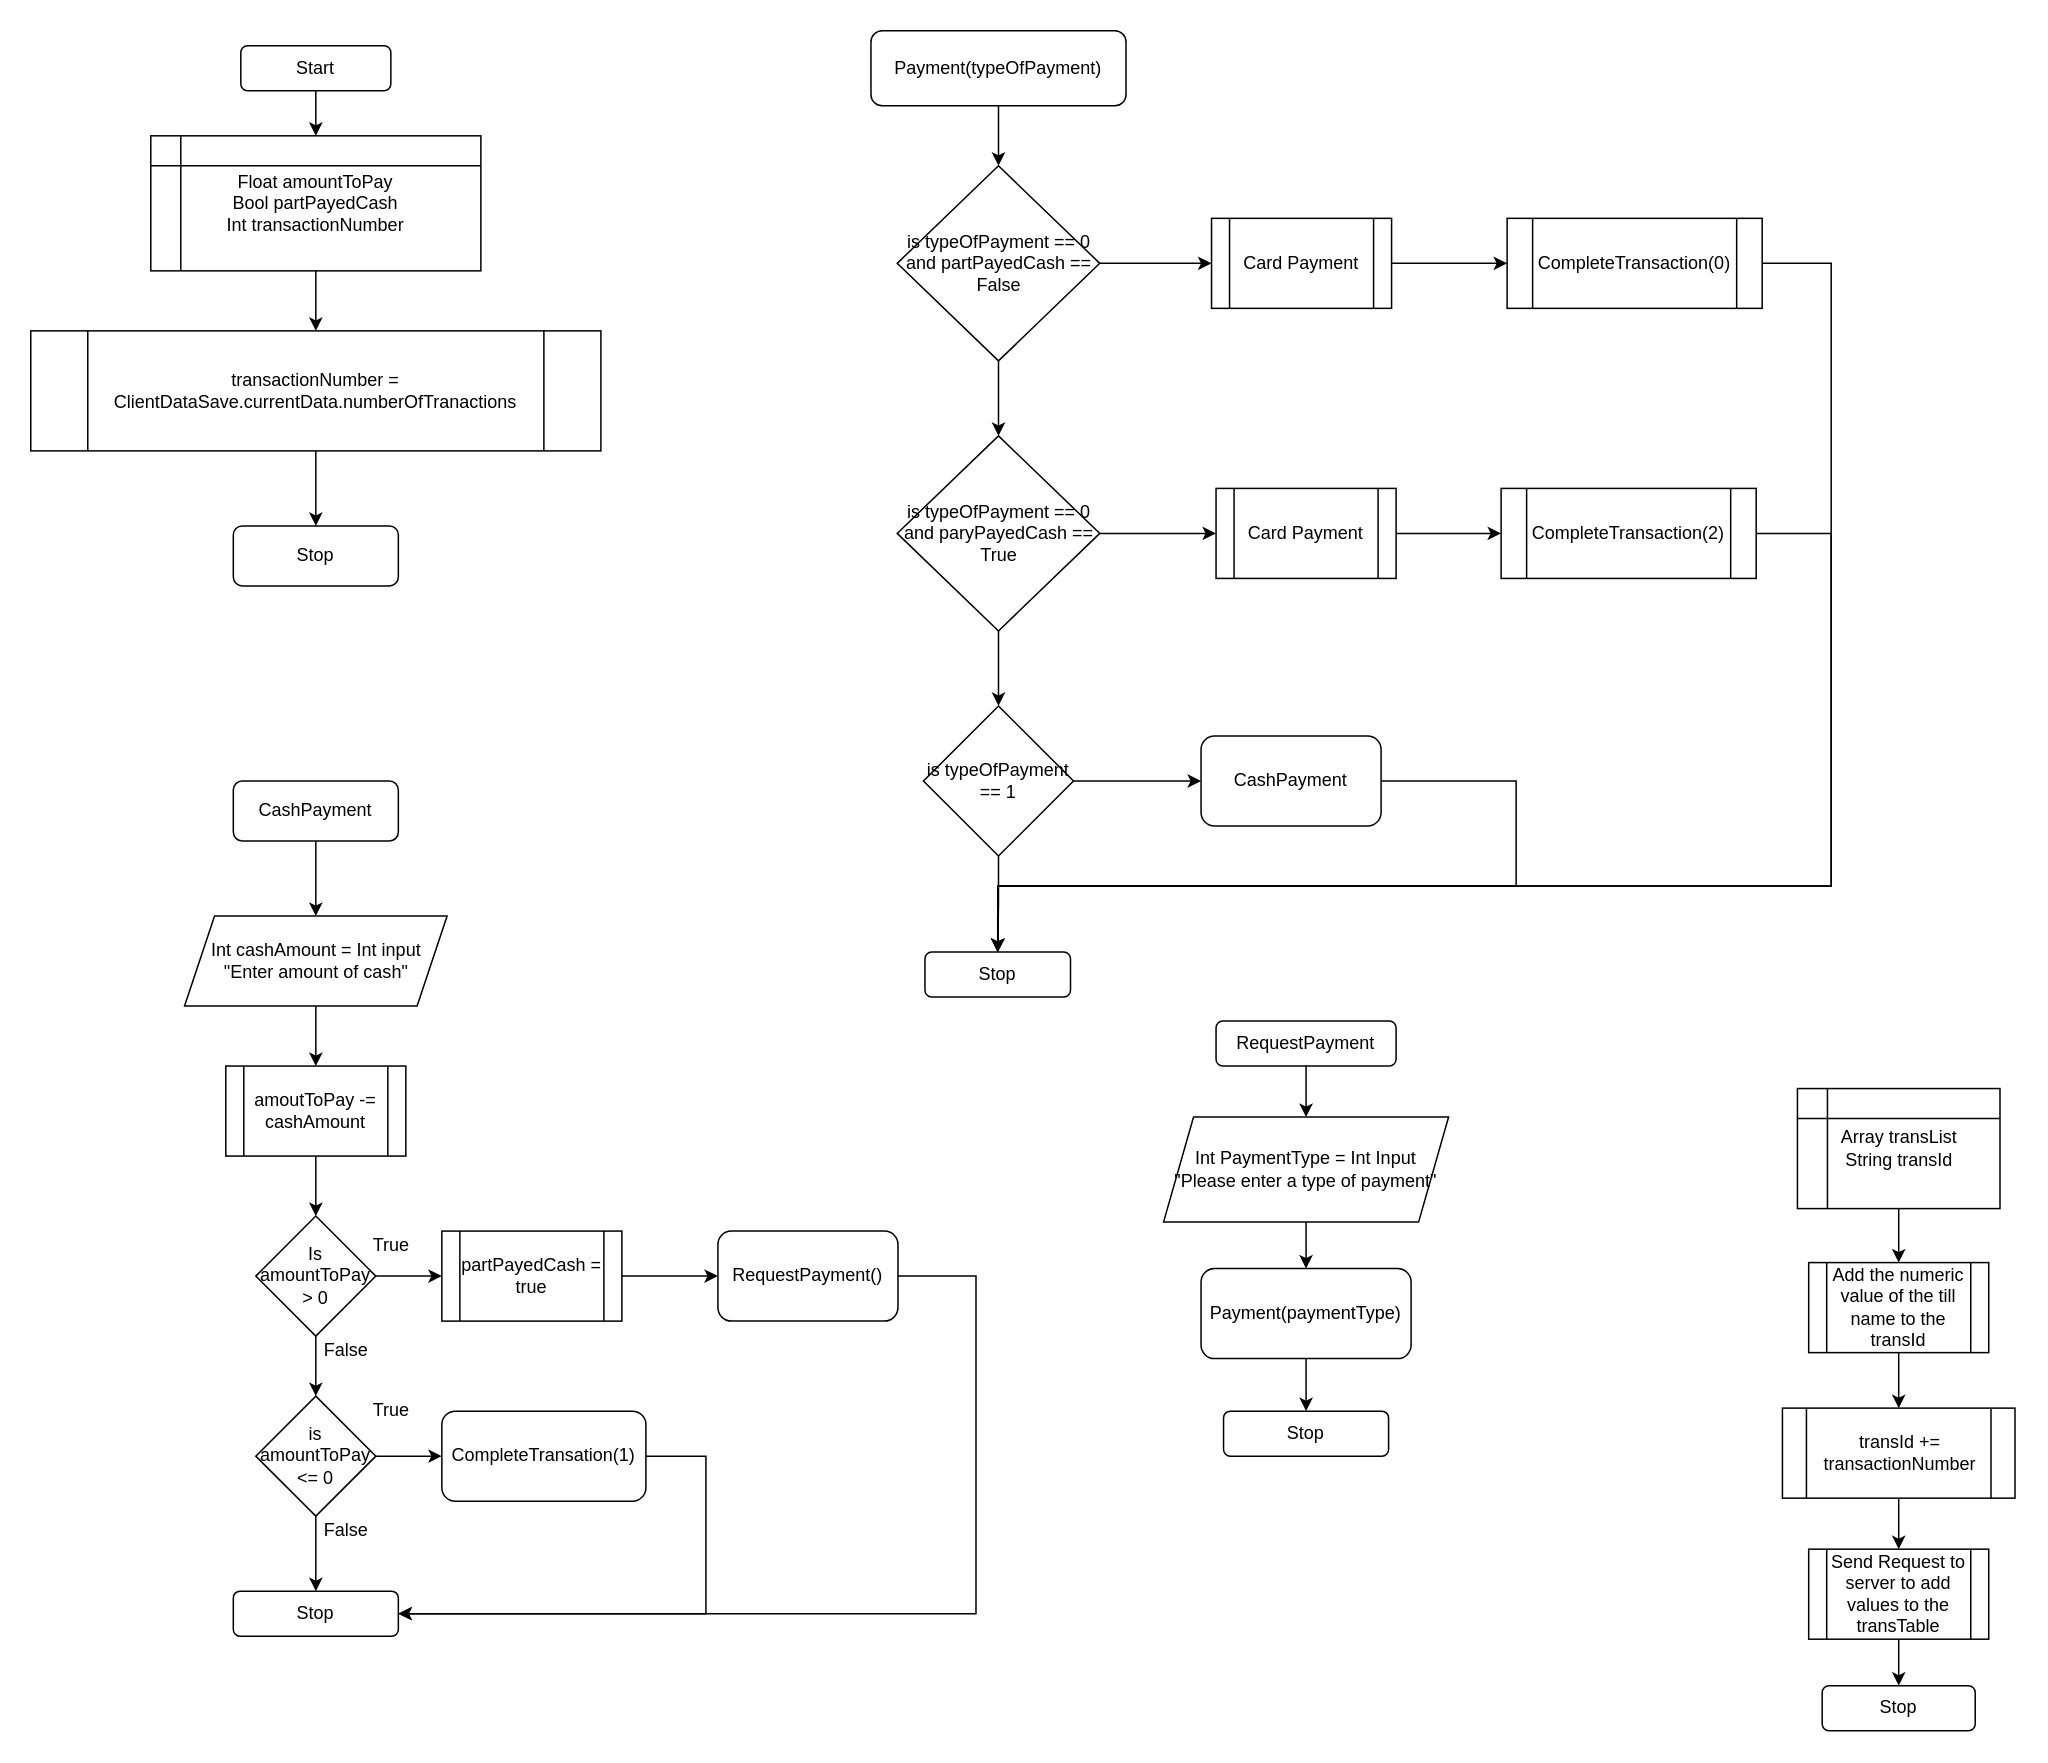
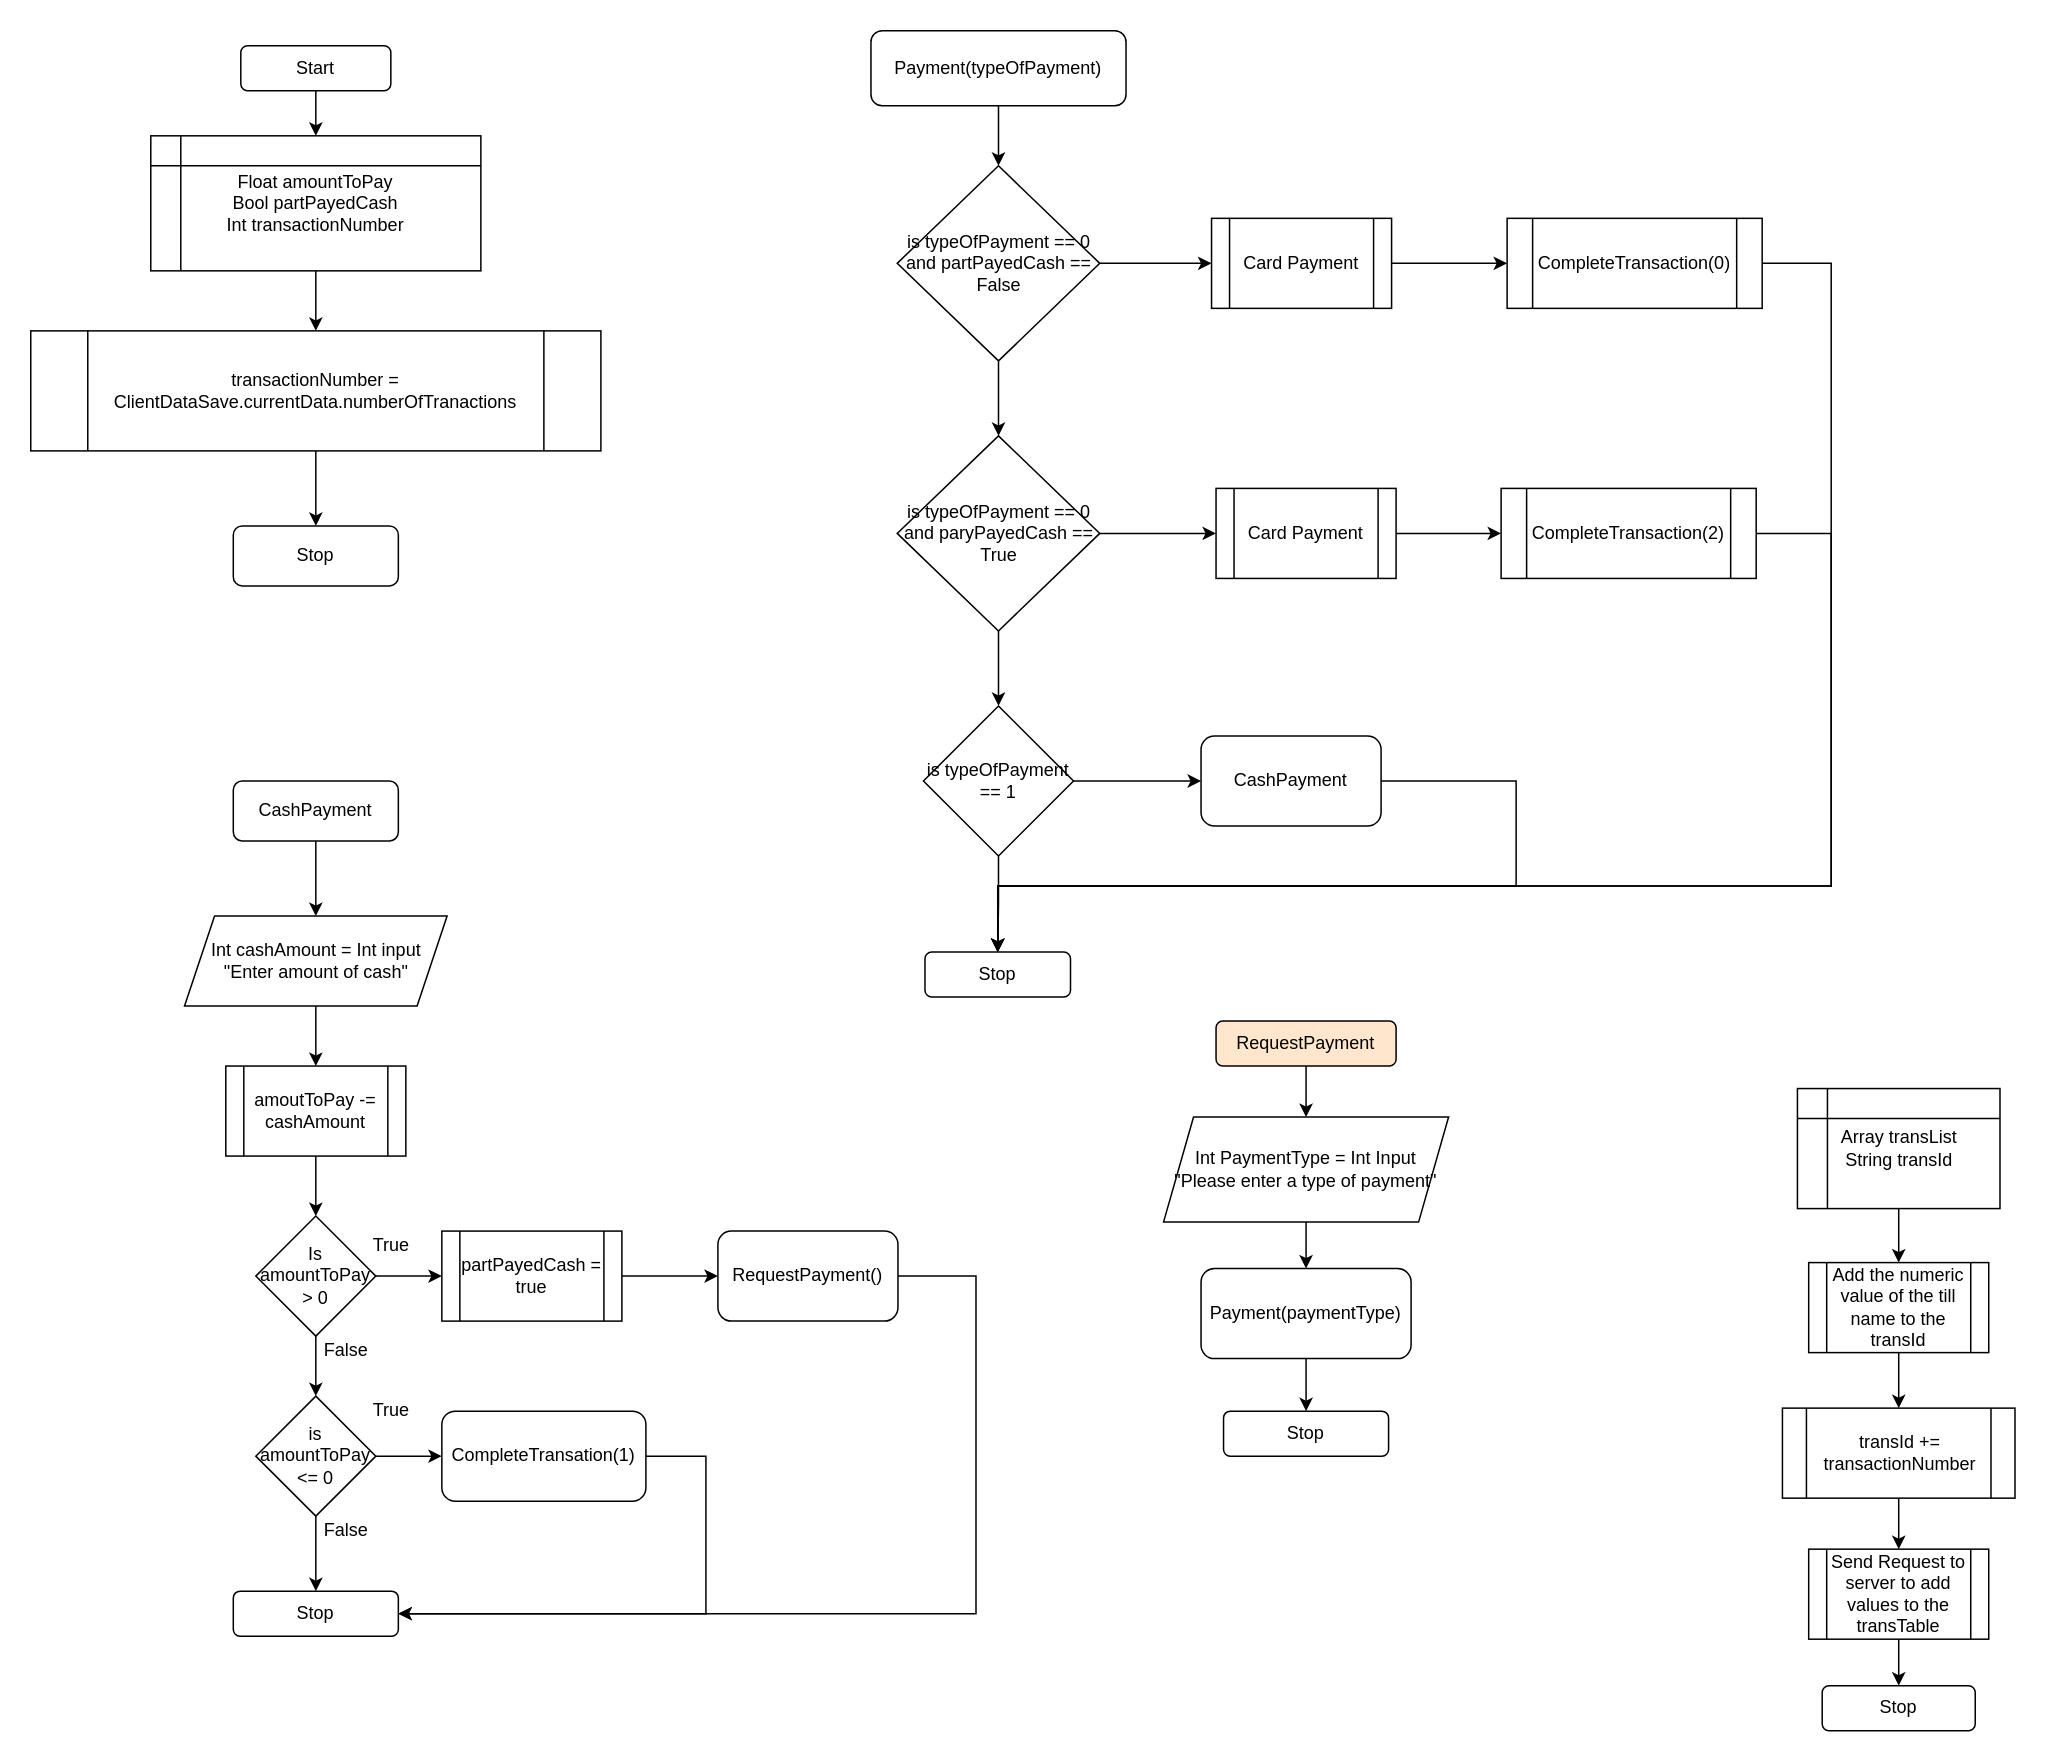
(1306, 1043) -> (1306, 1043)
